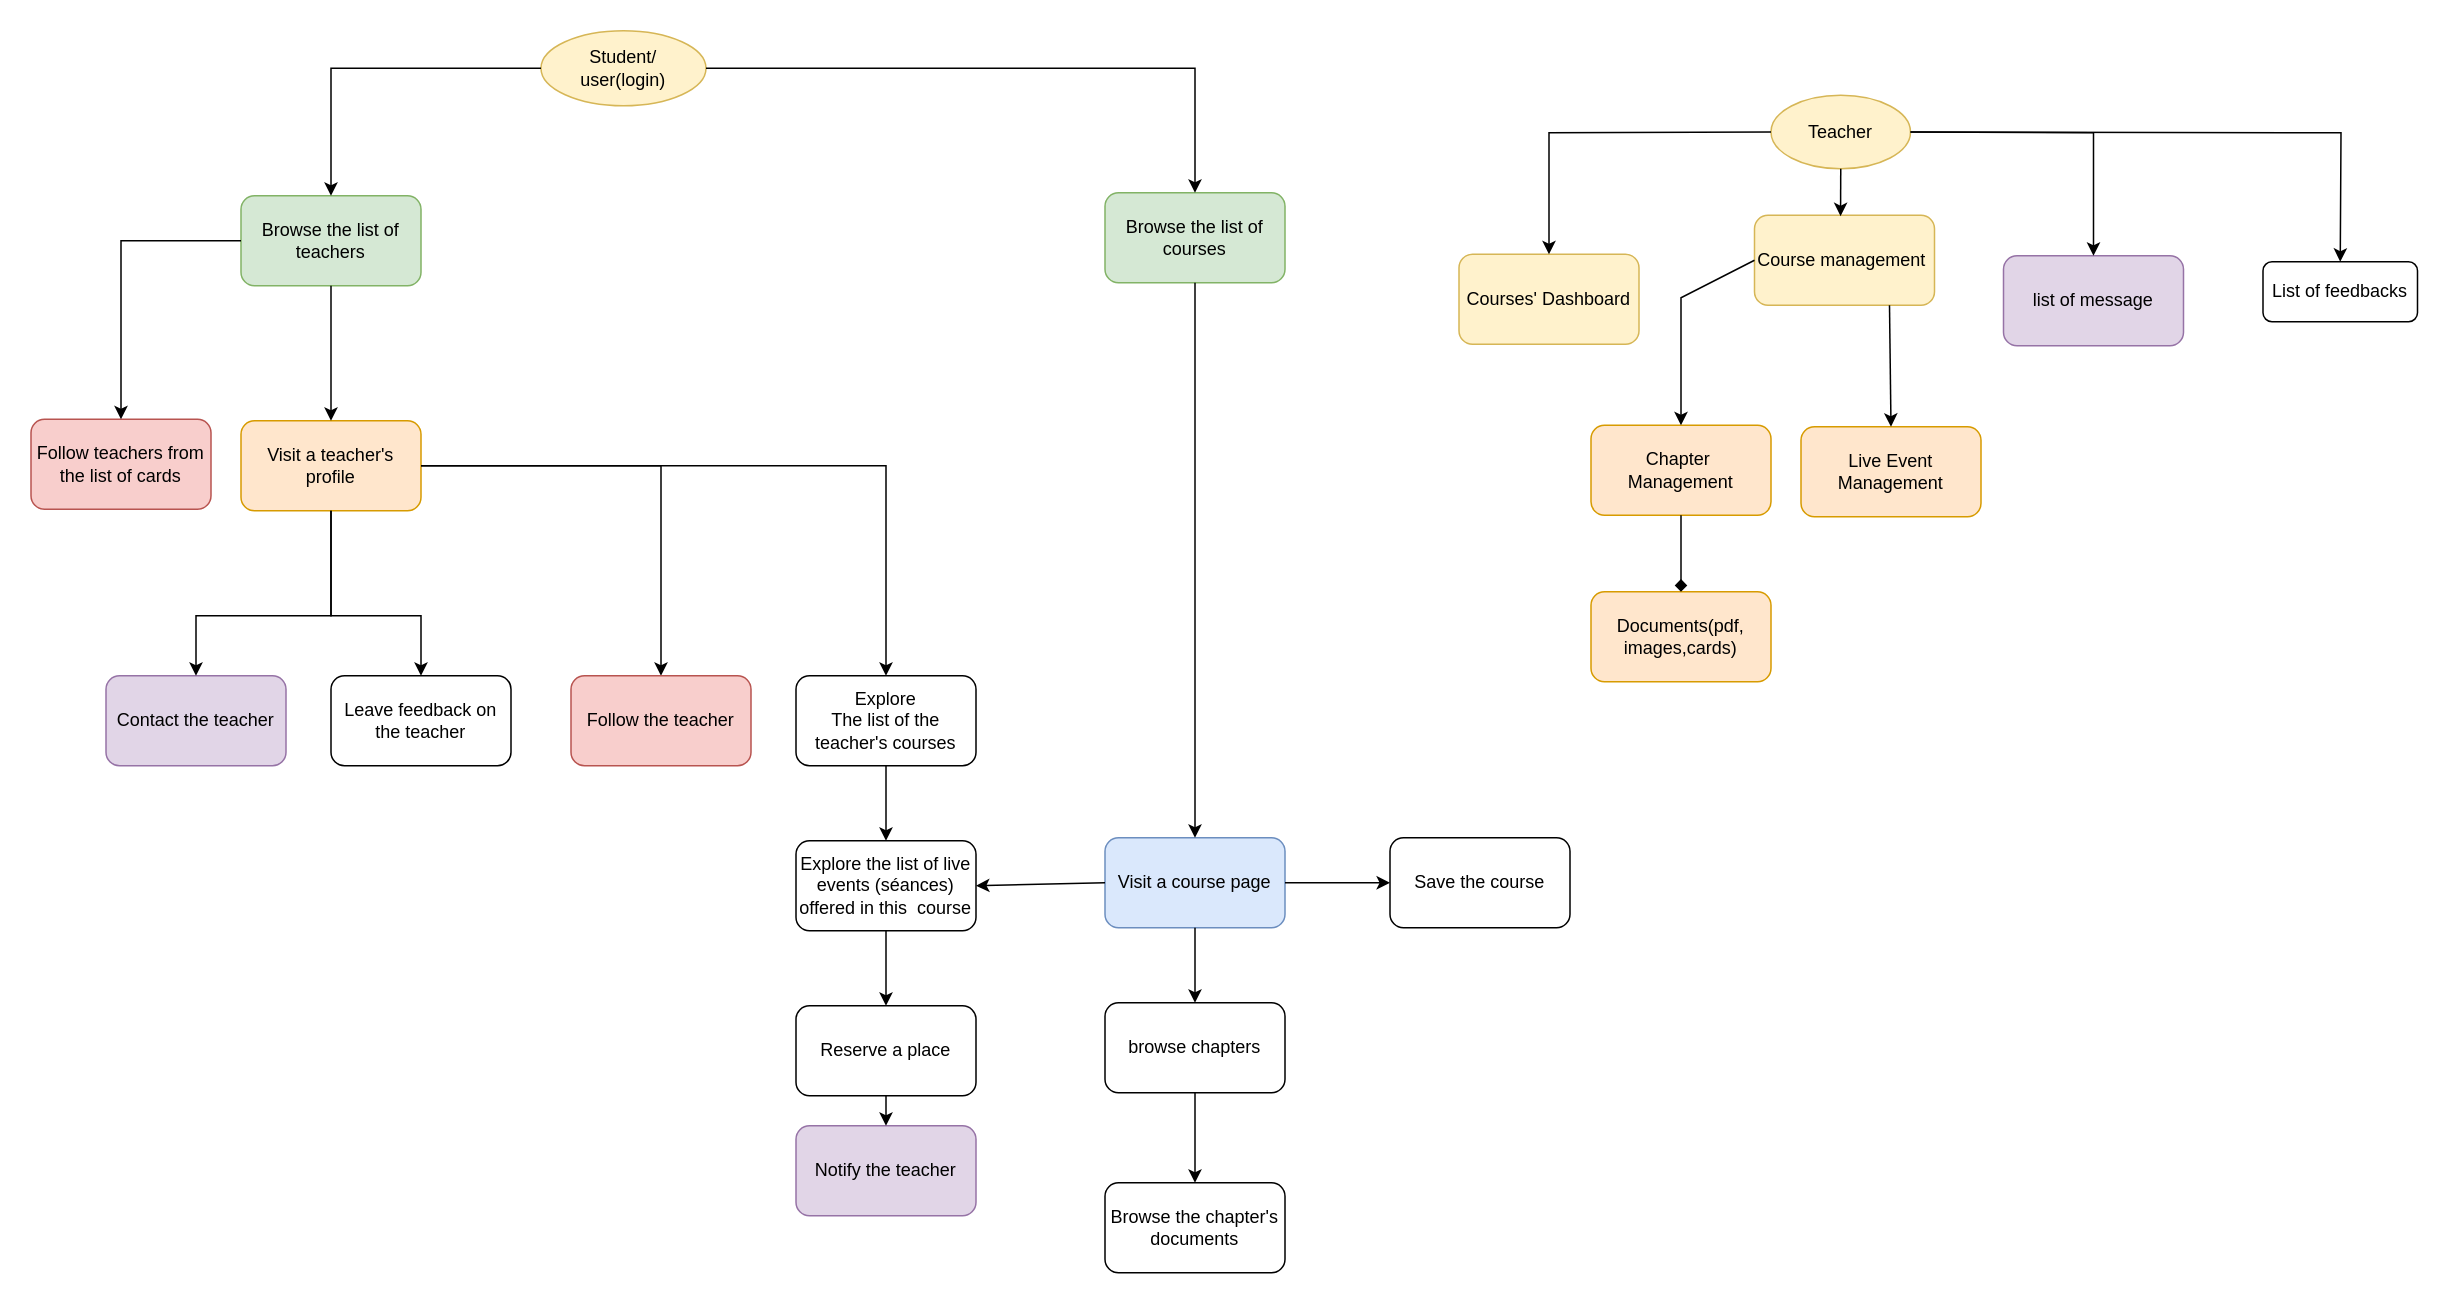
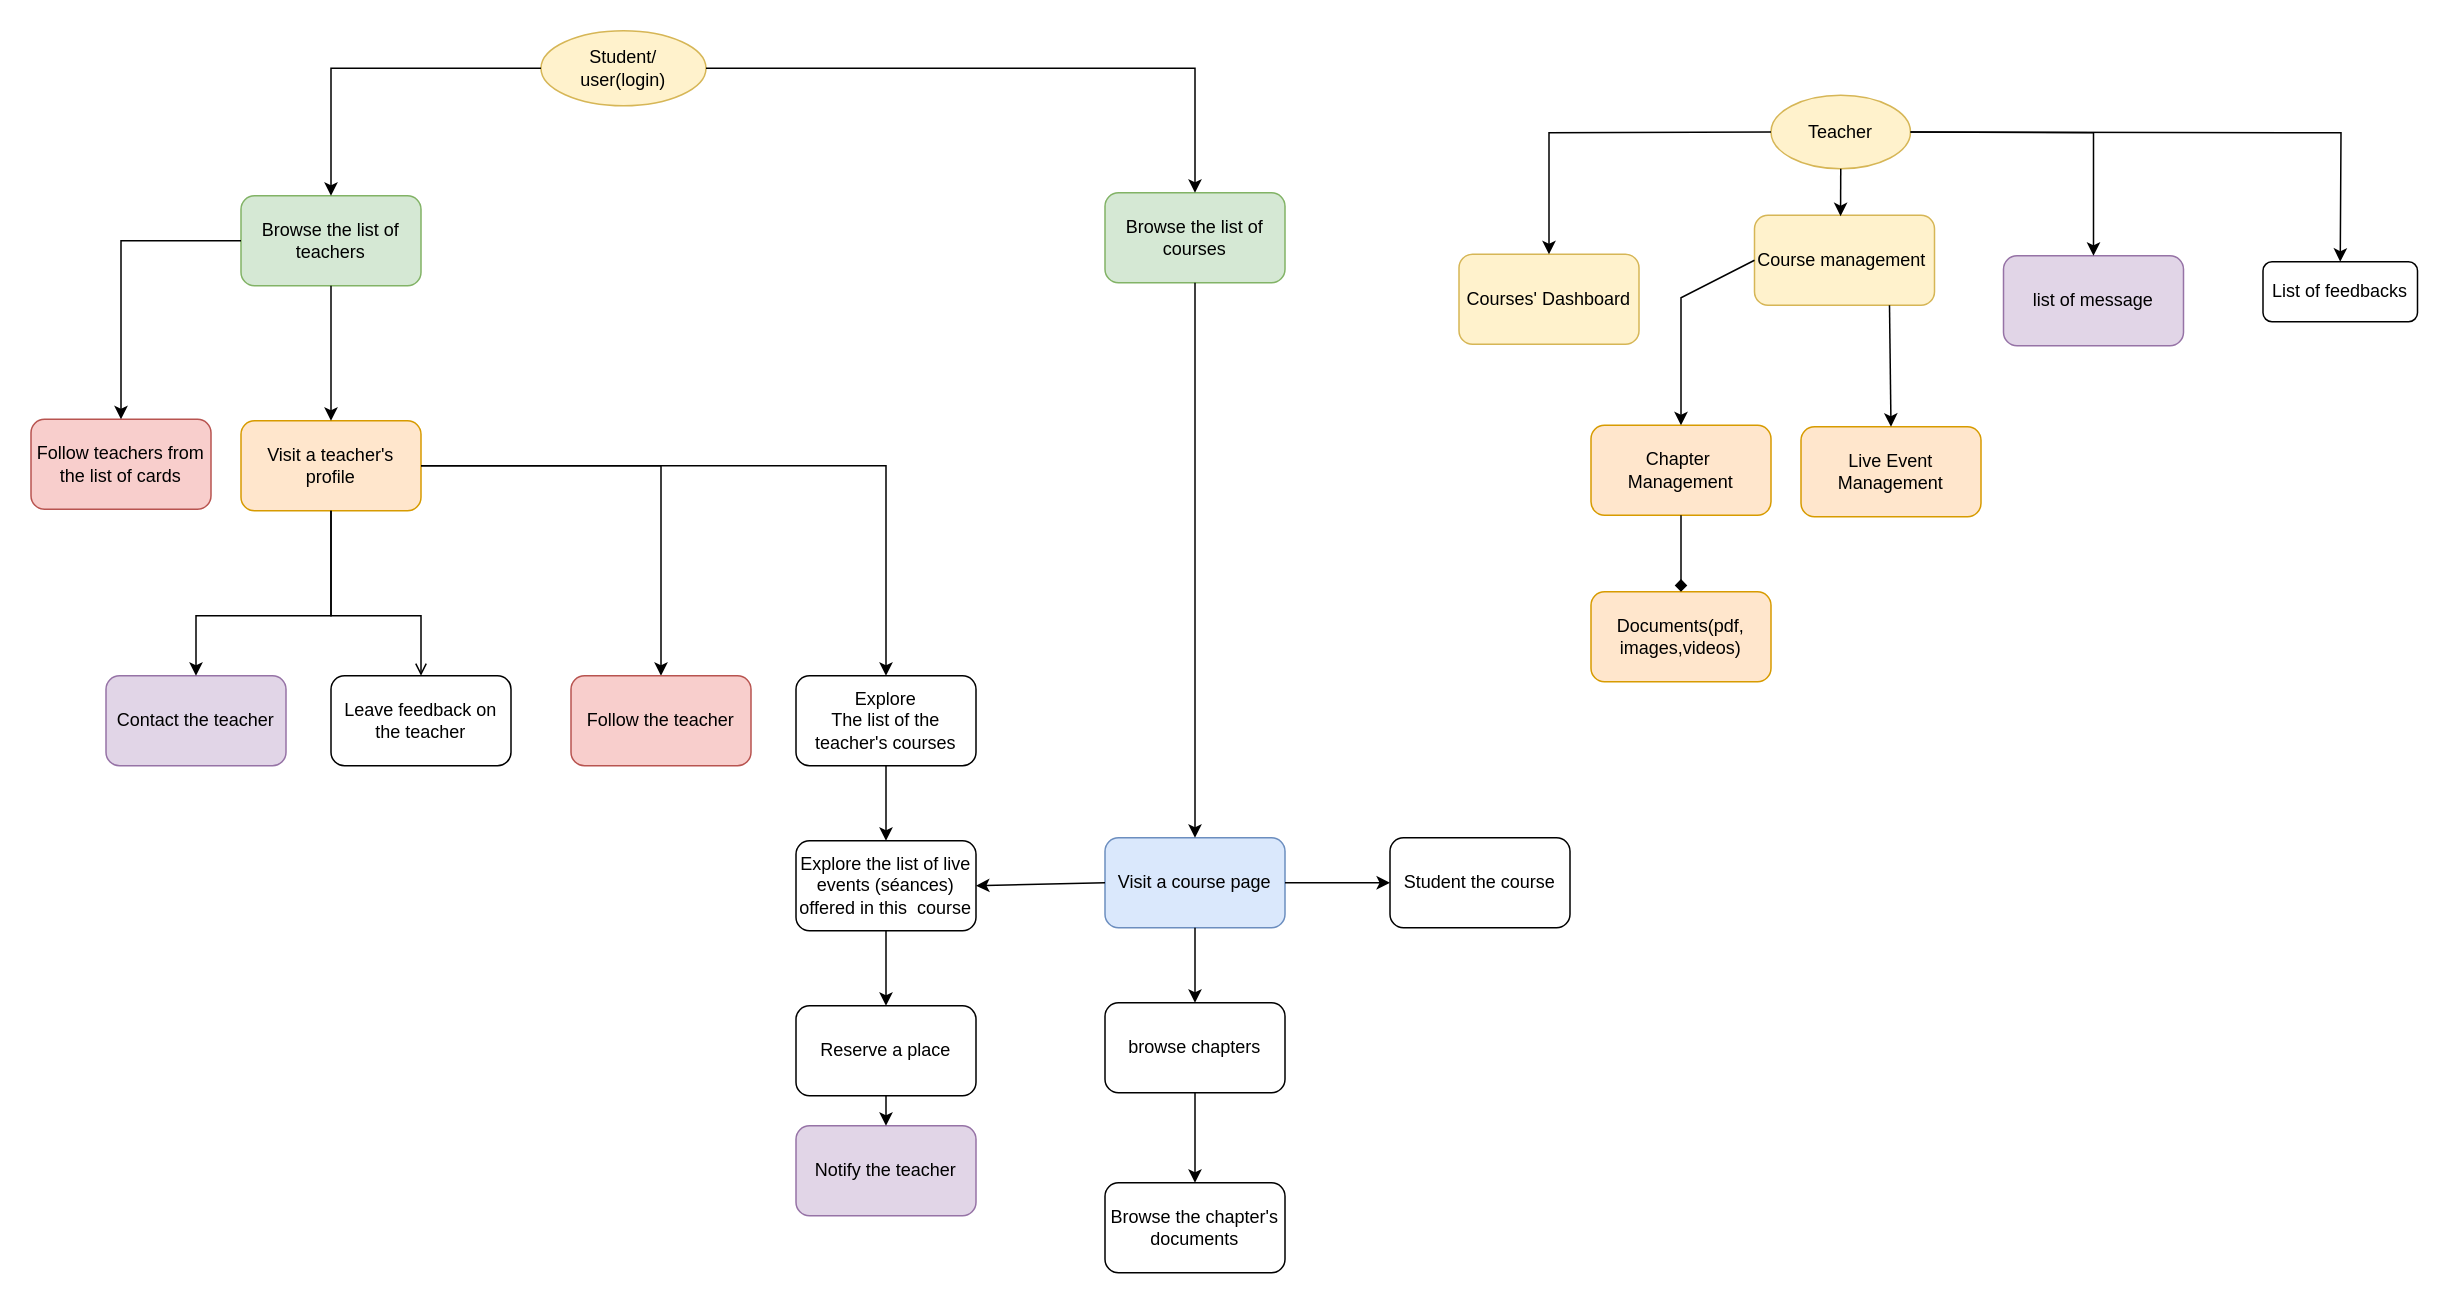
(1681, 637) -> (1681, 637)
(421, 664) -> (421, 666)
(1480, 883) -> (1480, 883)
